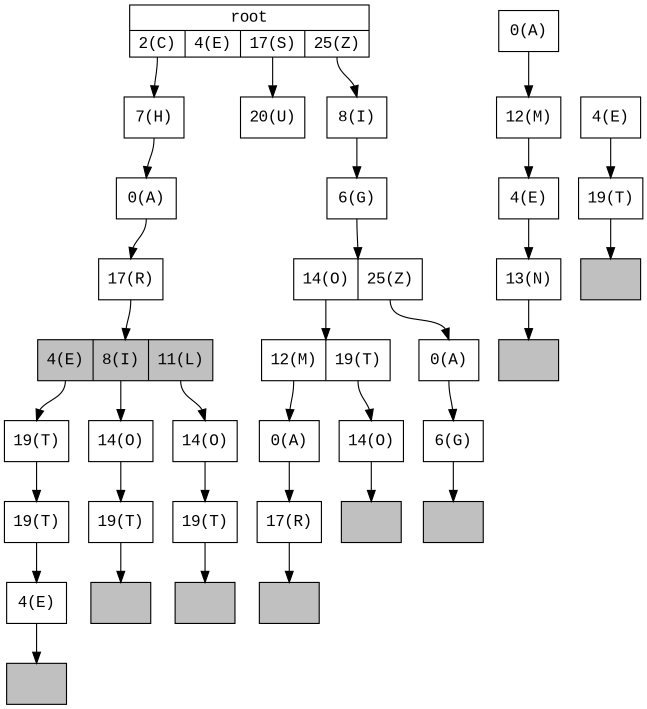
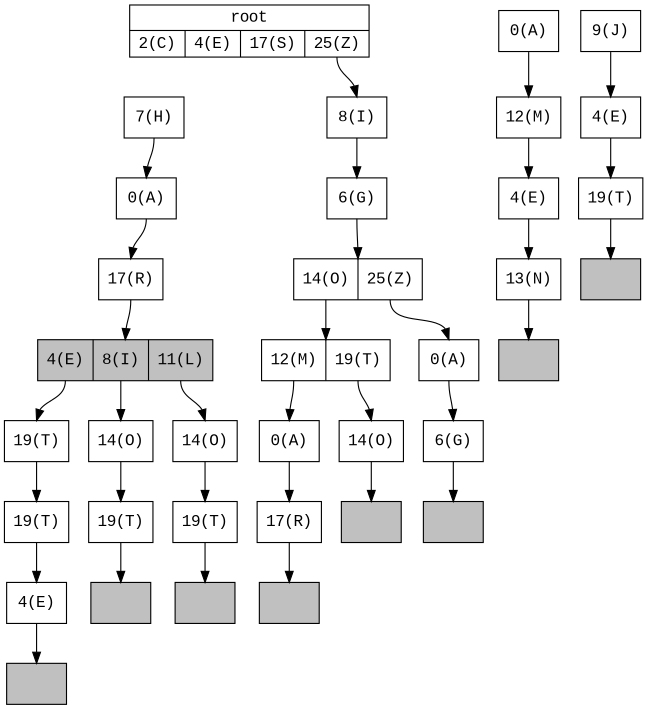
none -> (611, 31)
(156, 71) -> none
(273, 117) -> none
